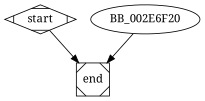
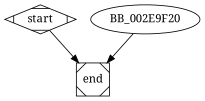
(145, 19) -> (145, 19)
